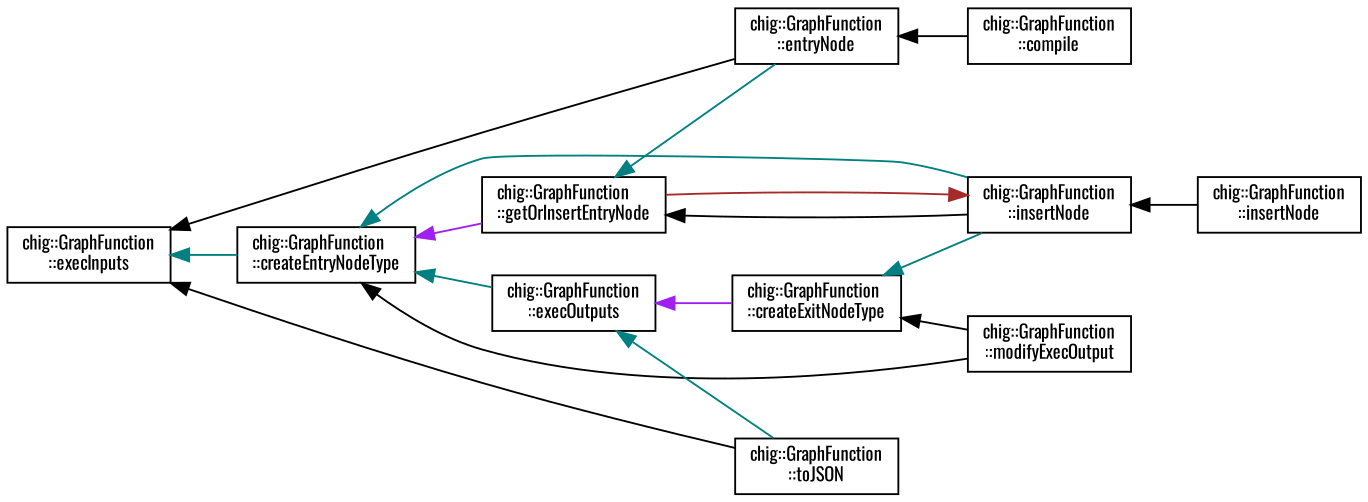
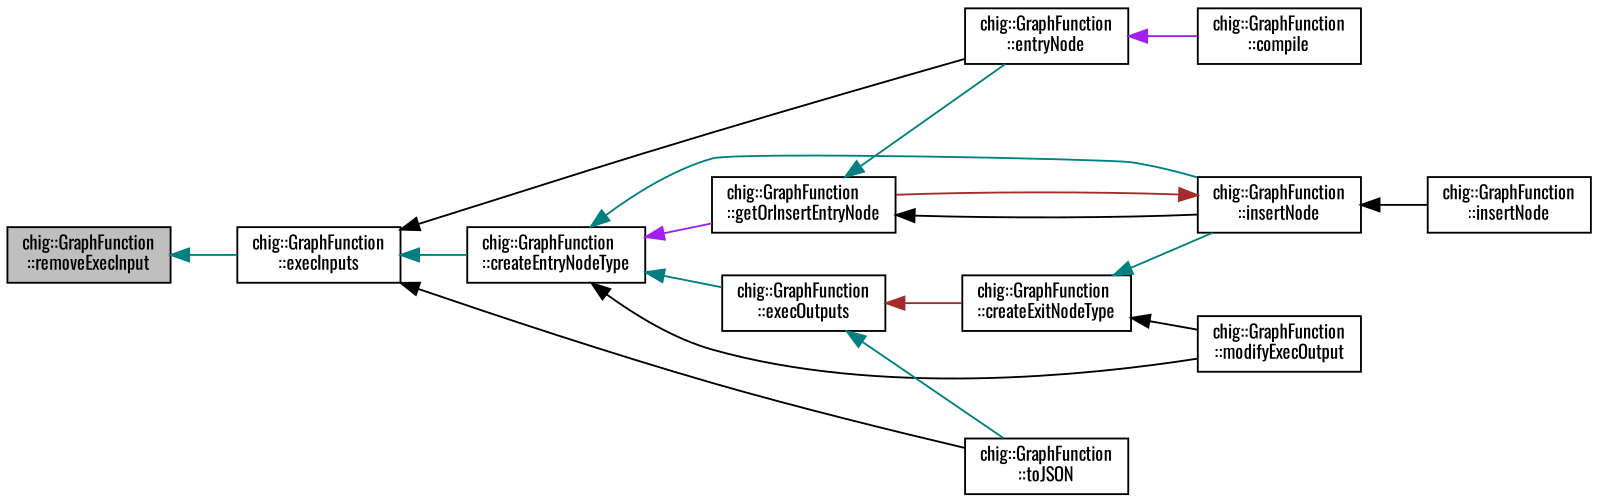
(942, 36) -> (1172, 36)
none -> (89, 255)
(703, 303) -> (933, 303)
